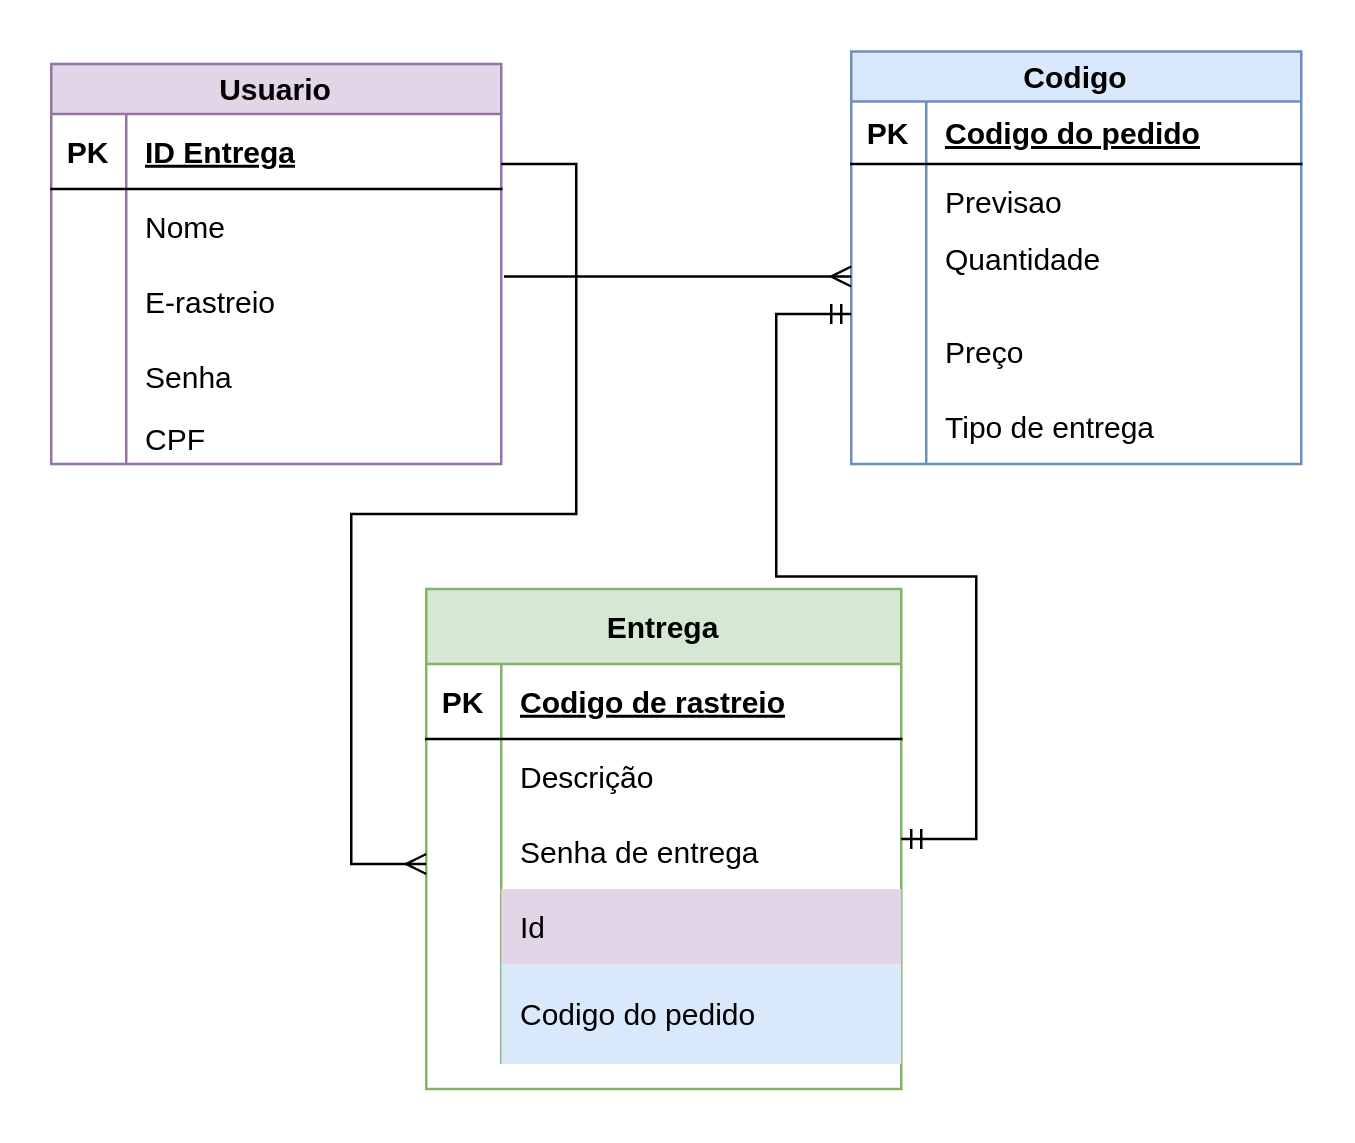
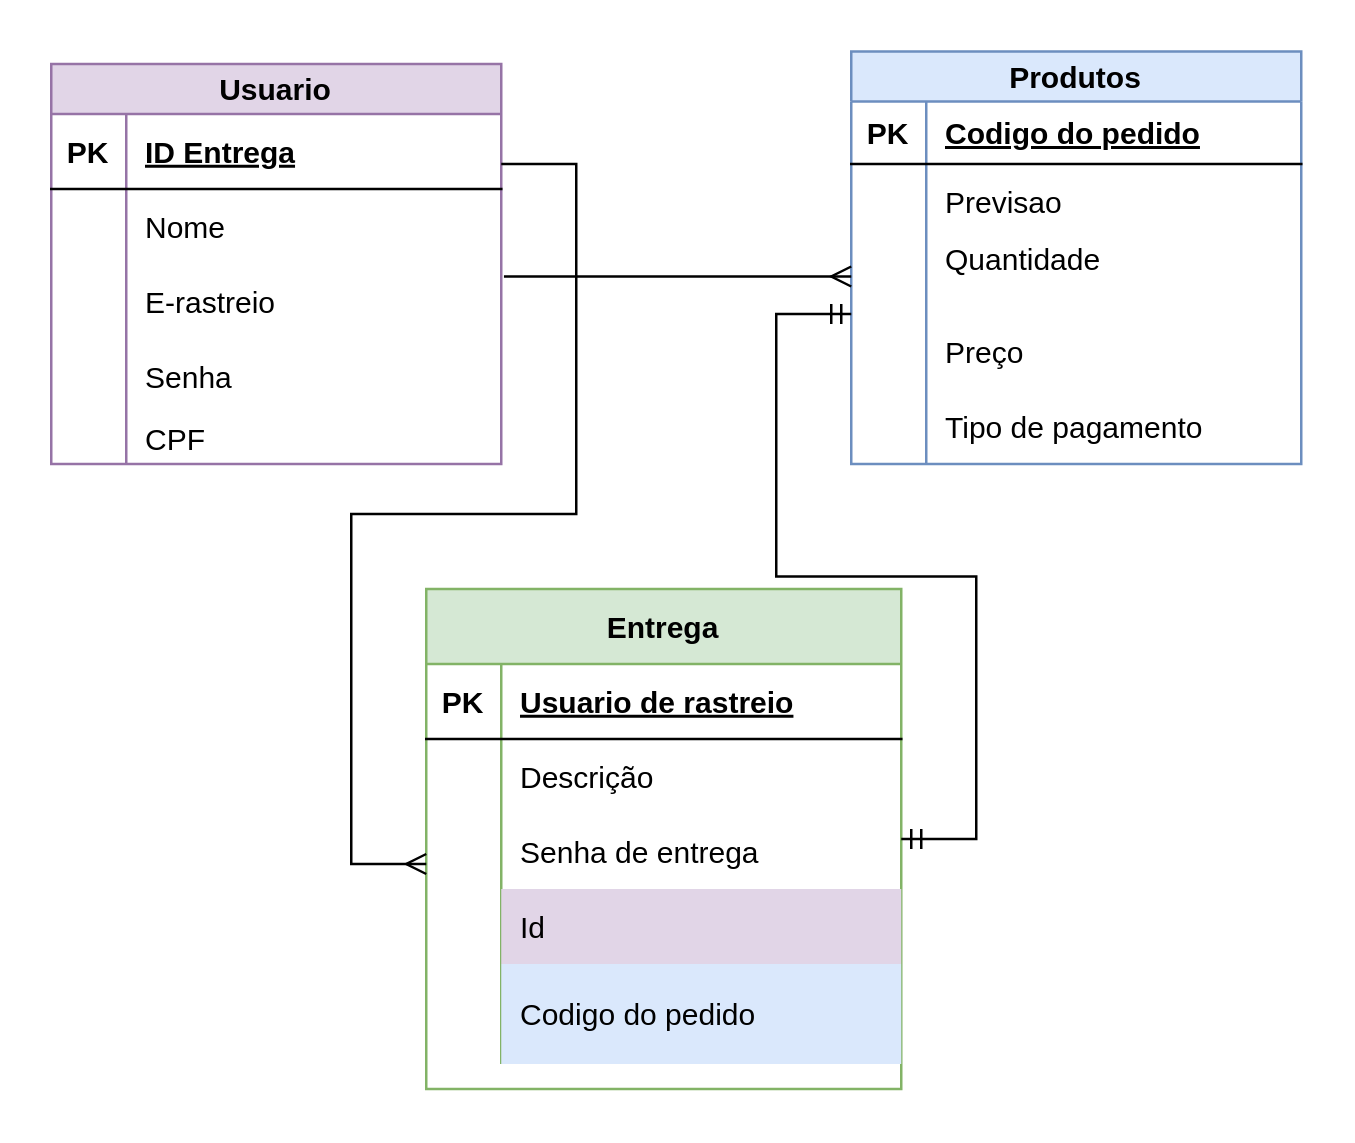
(1075, 78) -> (1075, 78)
(1059, 428) -> (1076, 428)
(656, 703) -> (664, 703)
